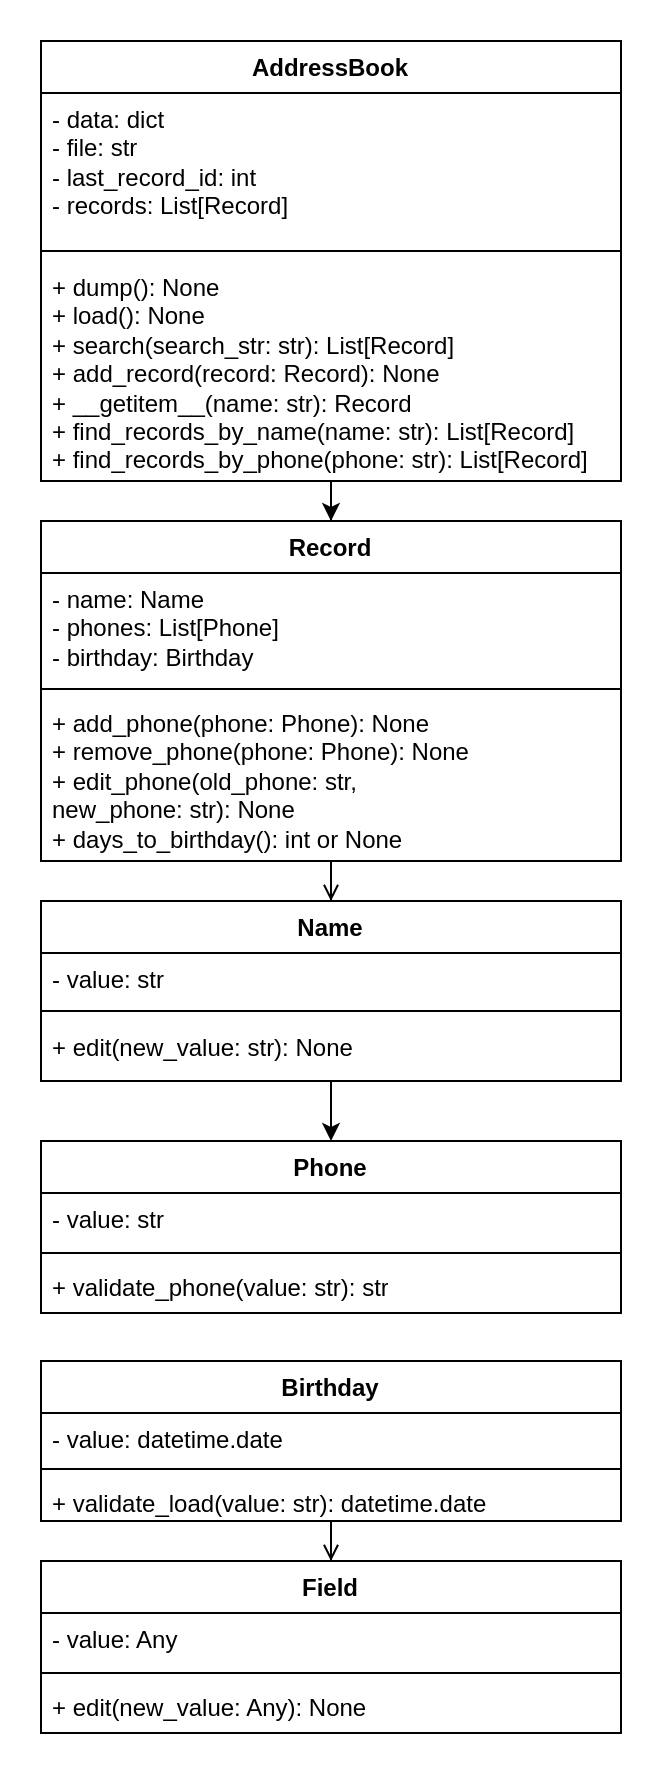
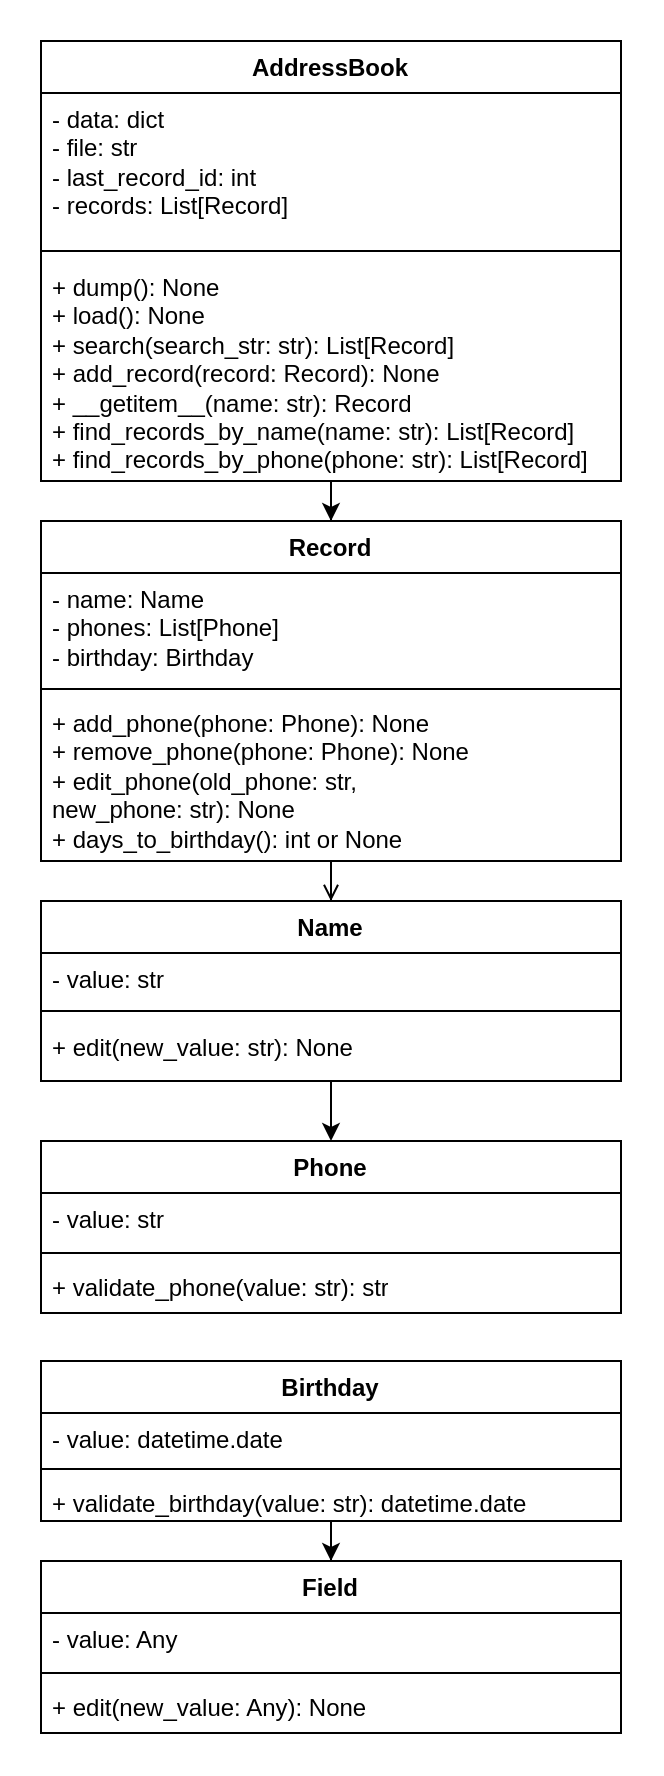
(301, 1505) -> (328, 1505)
(331, 1549) -> (331, 1546)
